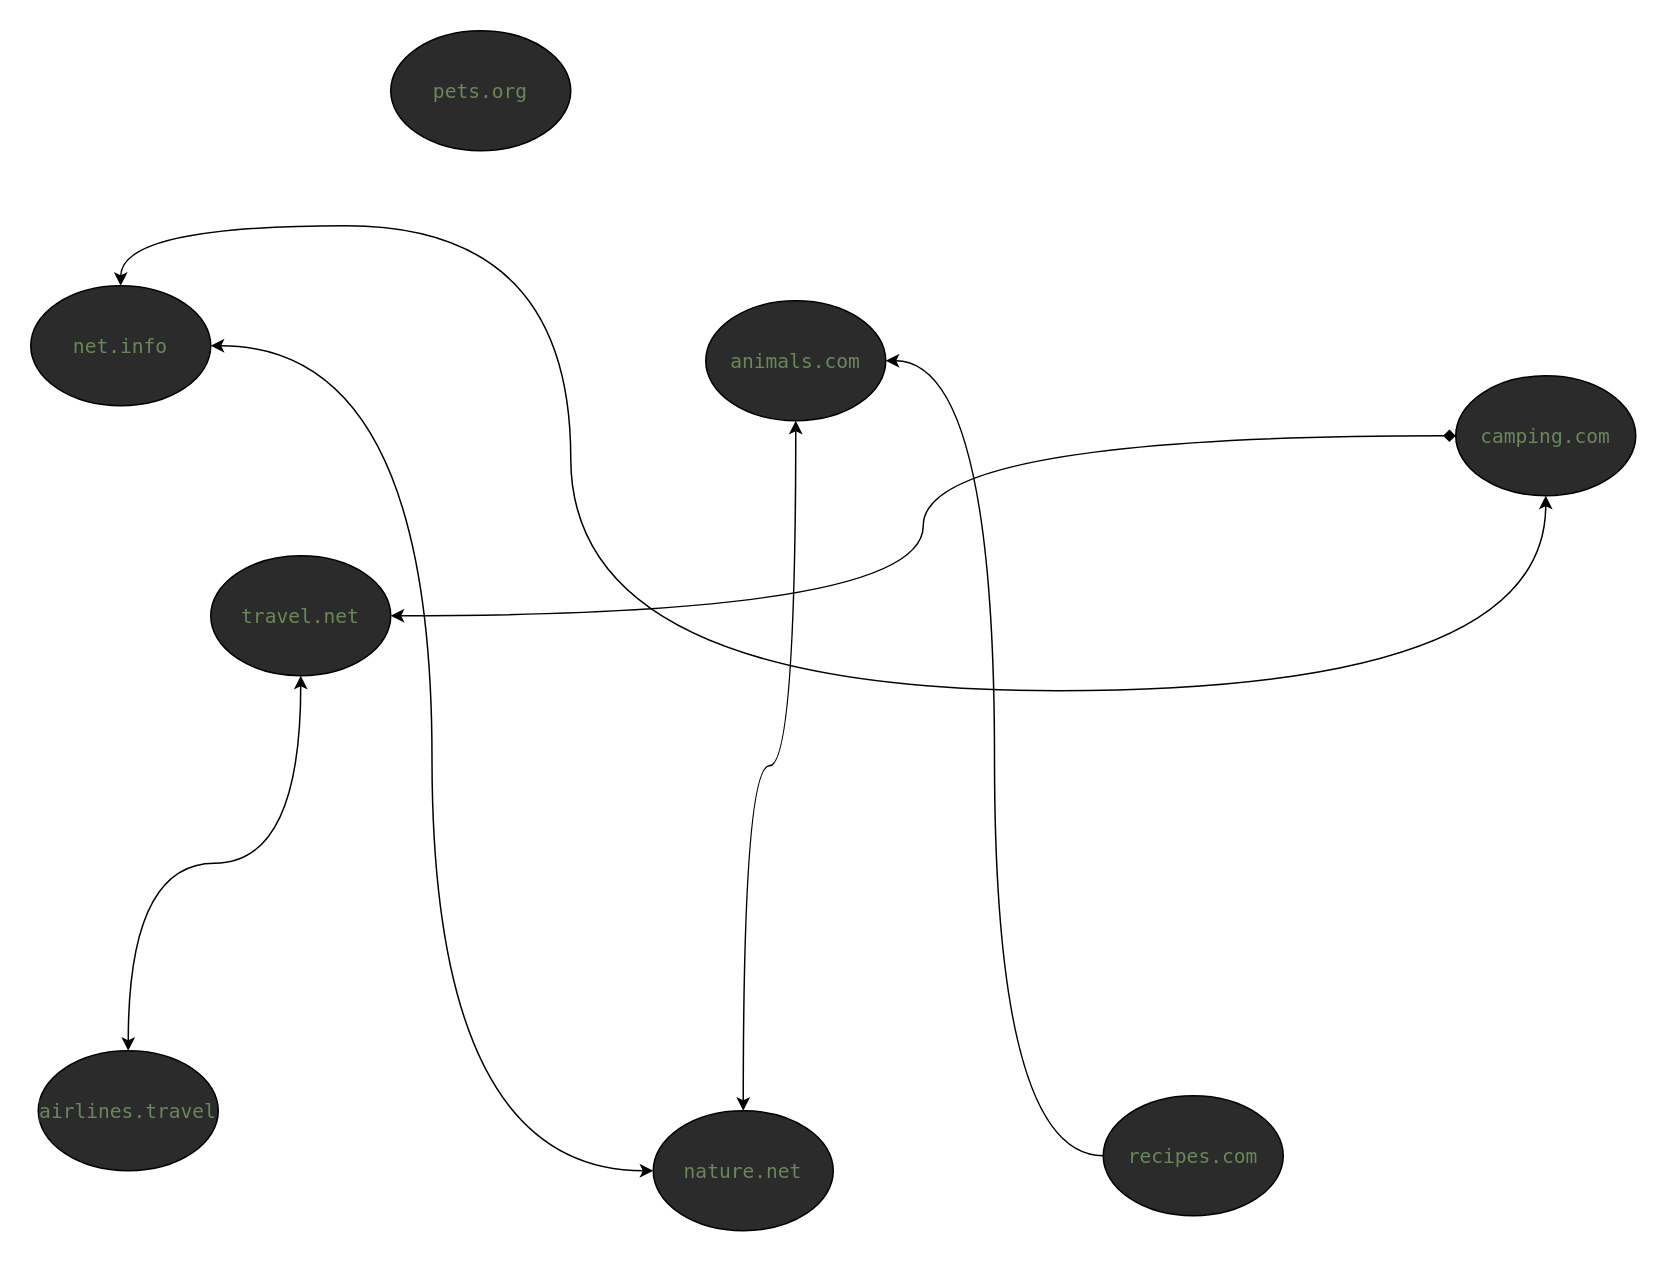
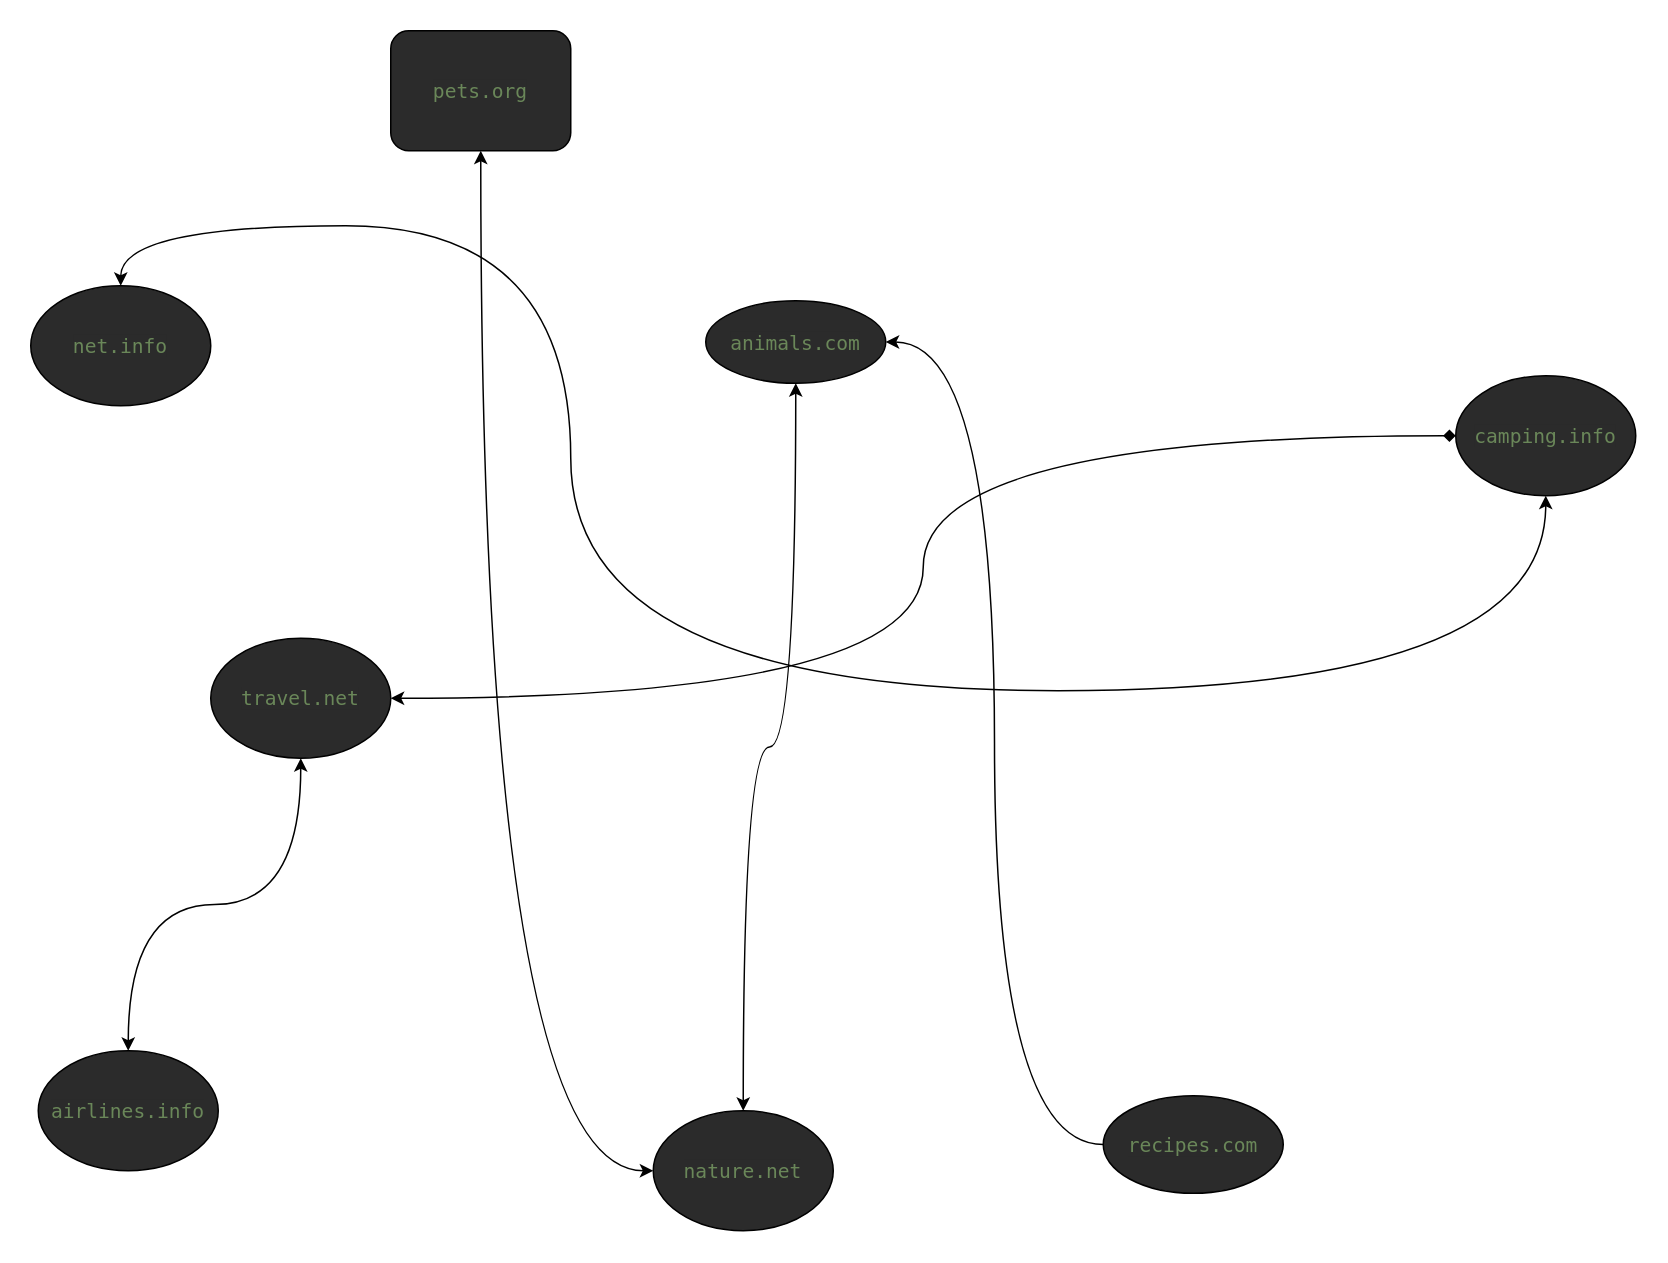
(481, 91) -> (481, 91)
(796, 361) -> (796, 342)
(1546, 436) -> (1546, 436)
(301, 616) -> (301, 698)
(432, 754) -> (496, 684)
(128, 1111) -> (128, 1111)
(1193, 1156) -> (1193, 1145)
